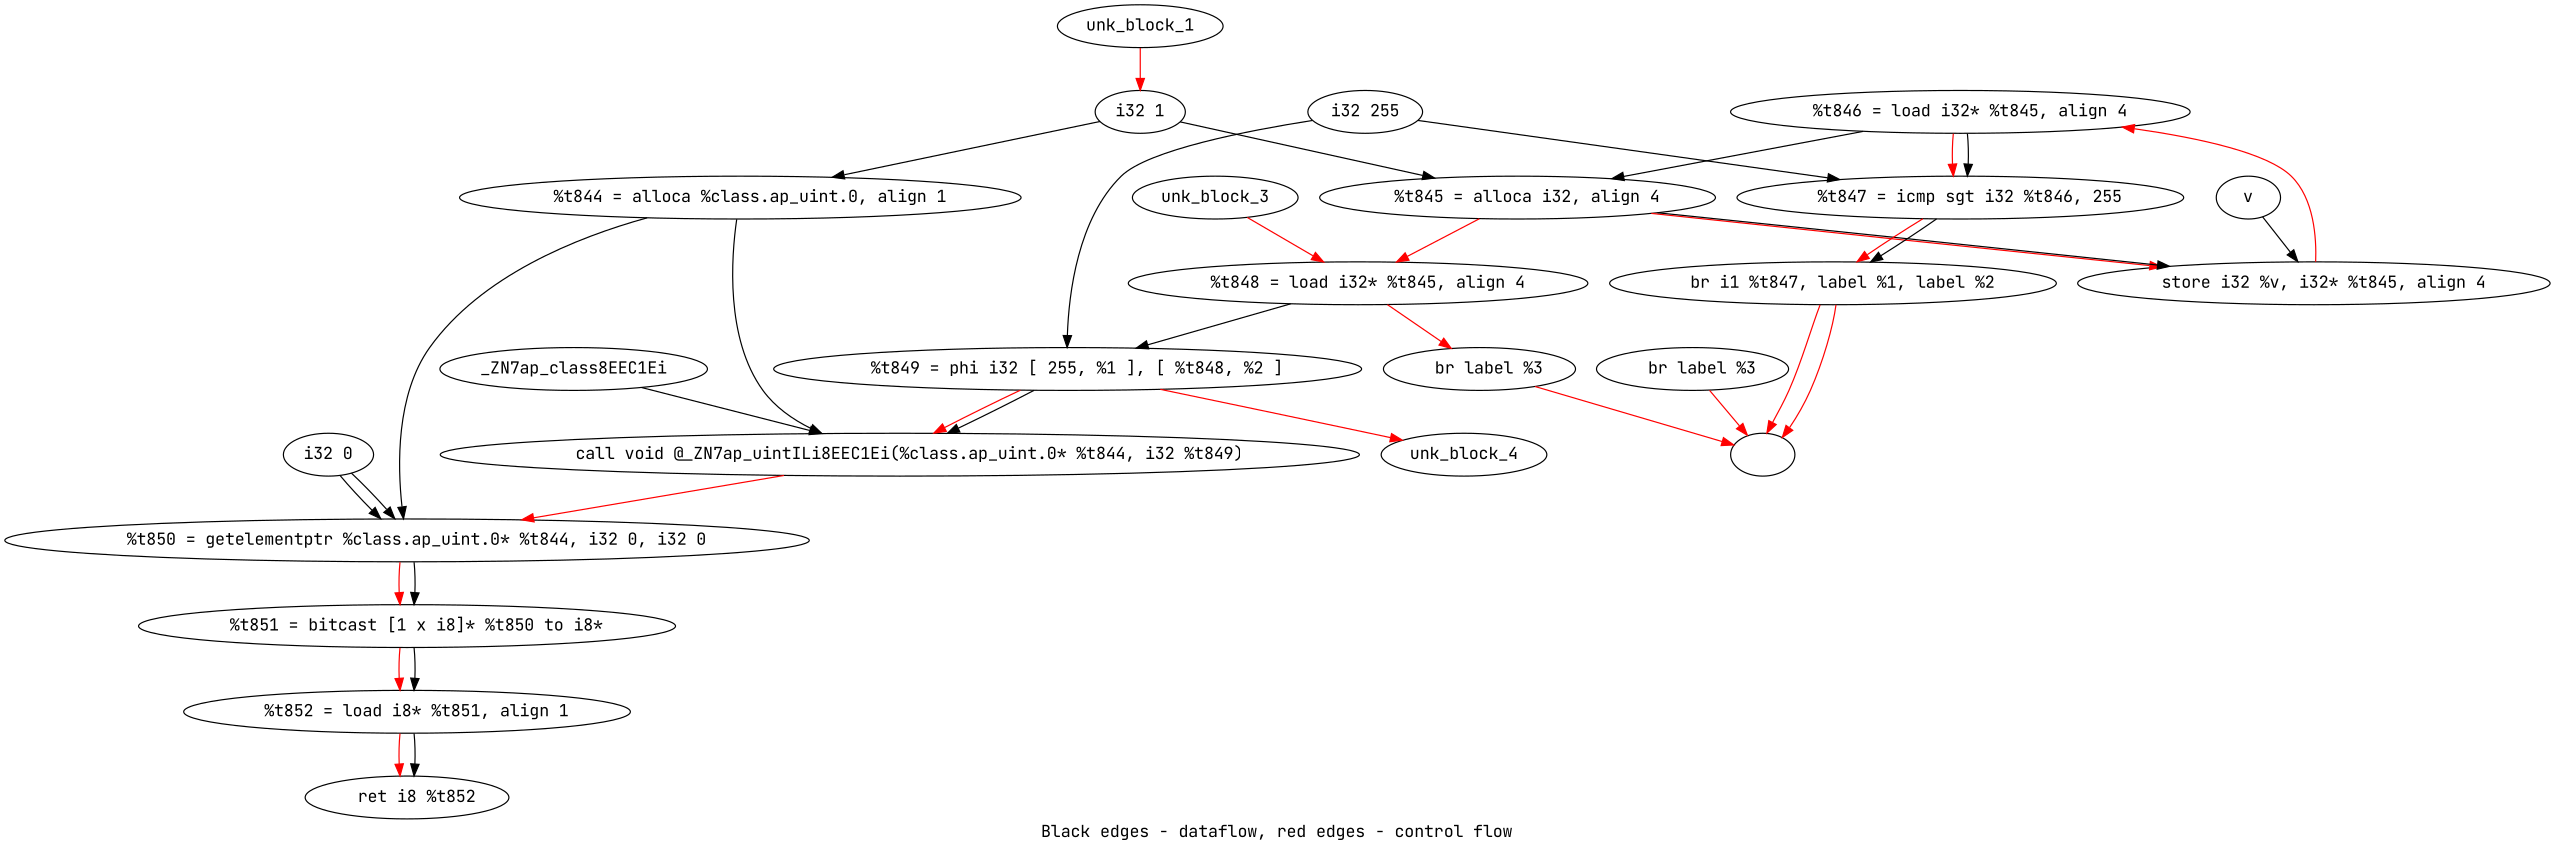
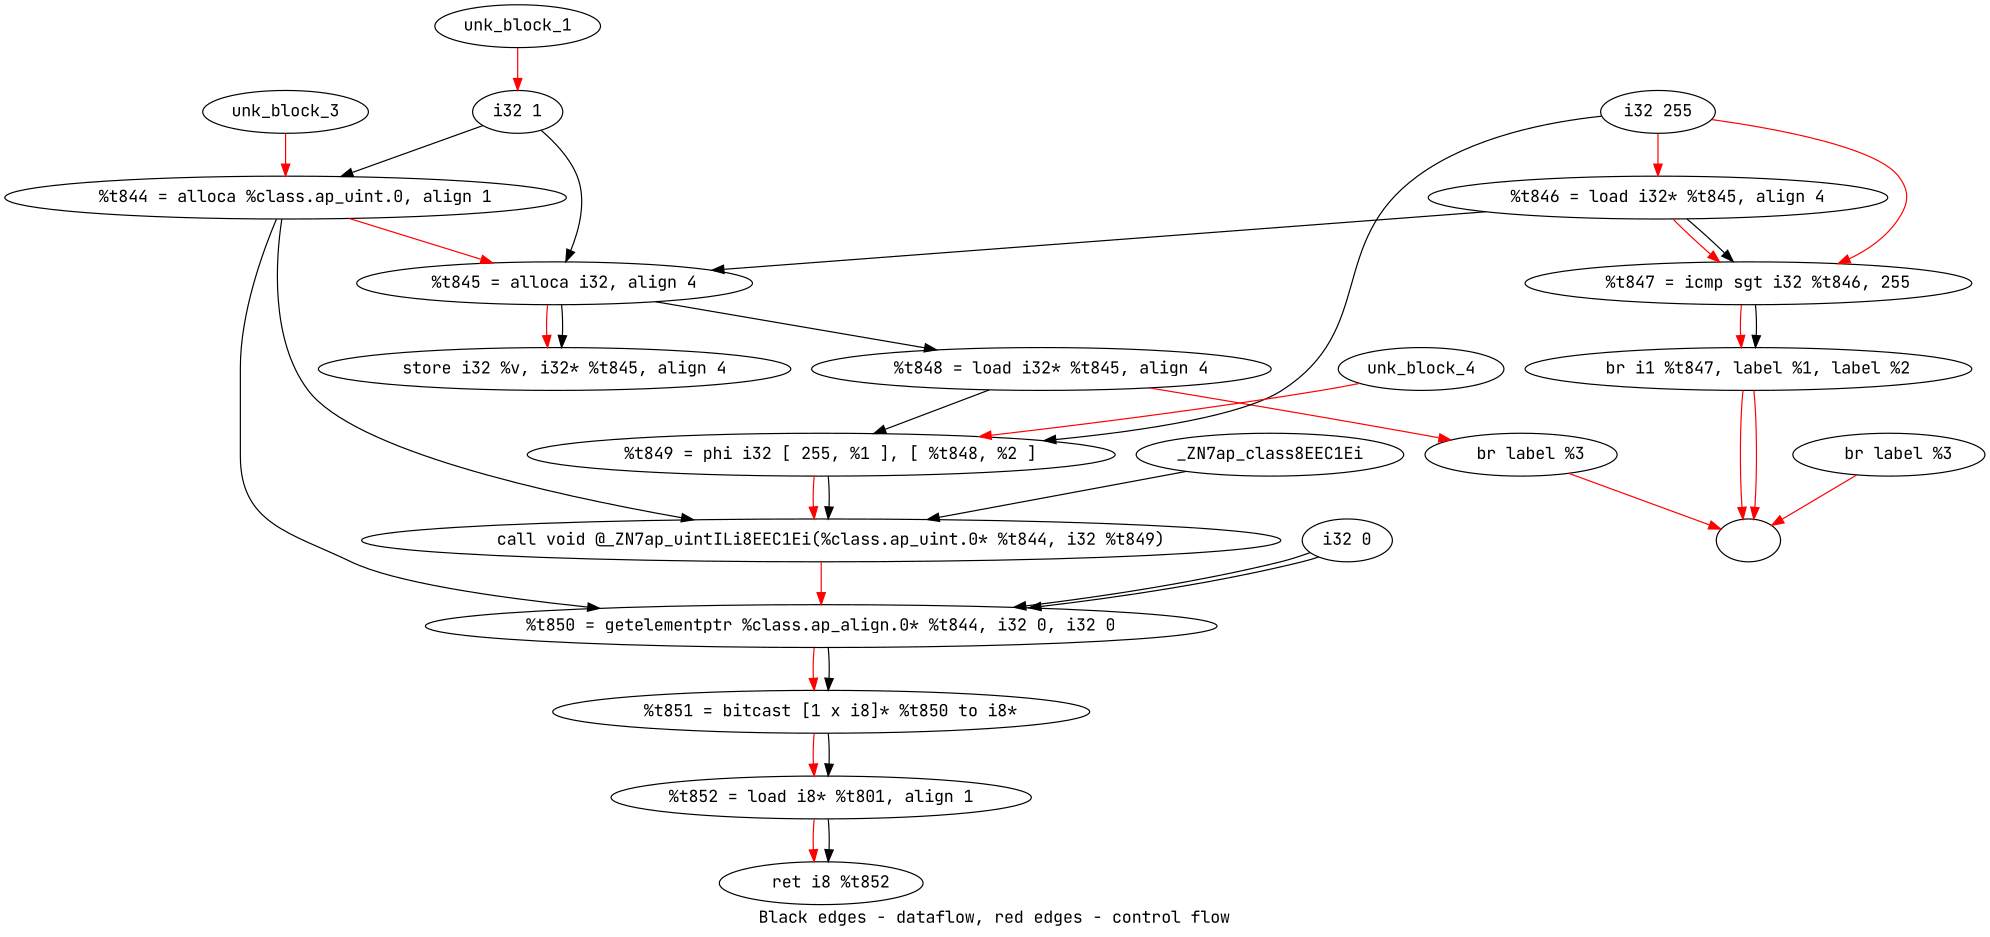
(1623, 149) -> (1862, 154)
(2259, 158) -> (1658, 149)
(2248, 198) -> none
(1280, 237) -> (286, 149)
(1443, 238) -> (790, 325)
none -> (415, 239)
(1275, 413) -> (1176, 412)
(407, 540) -> (821, 626)
(407, 712) -> (821, 797)
